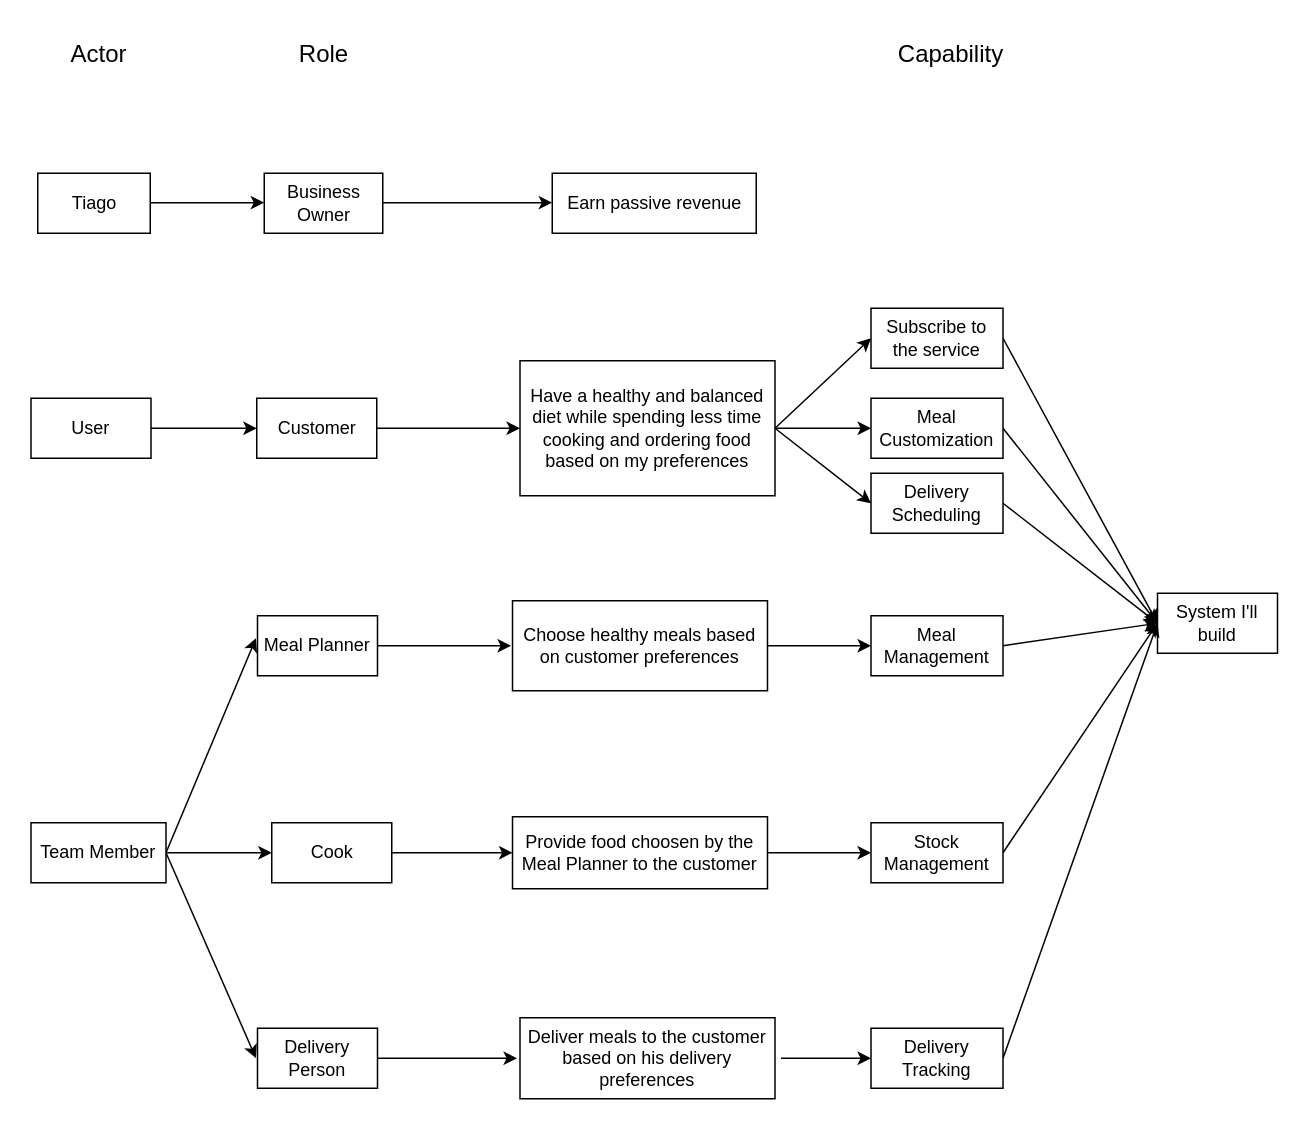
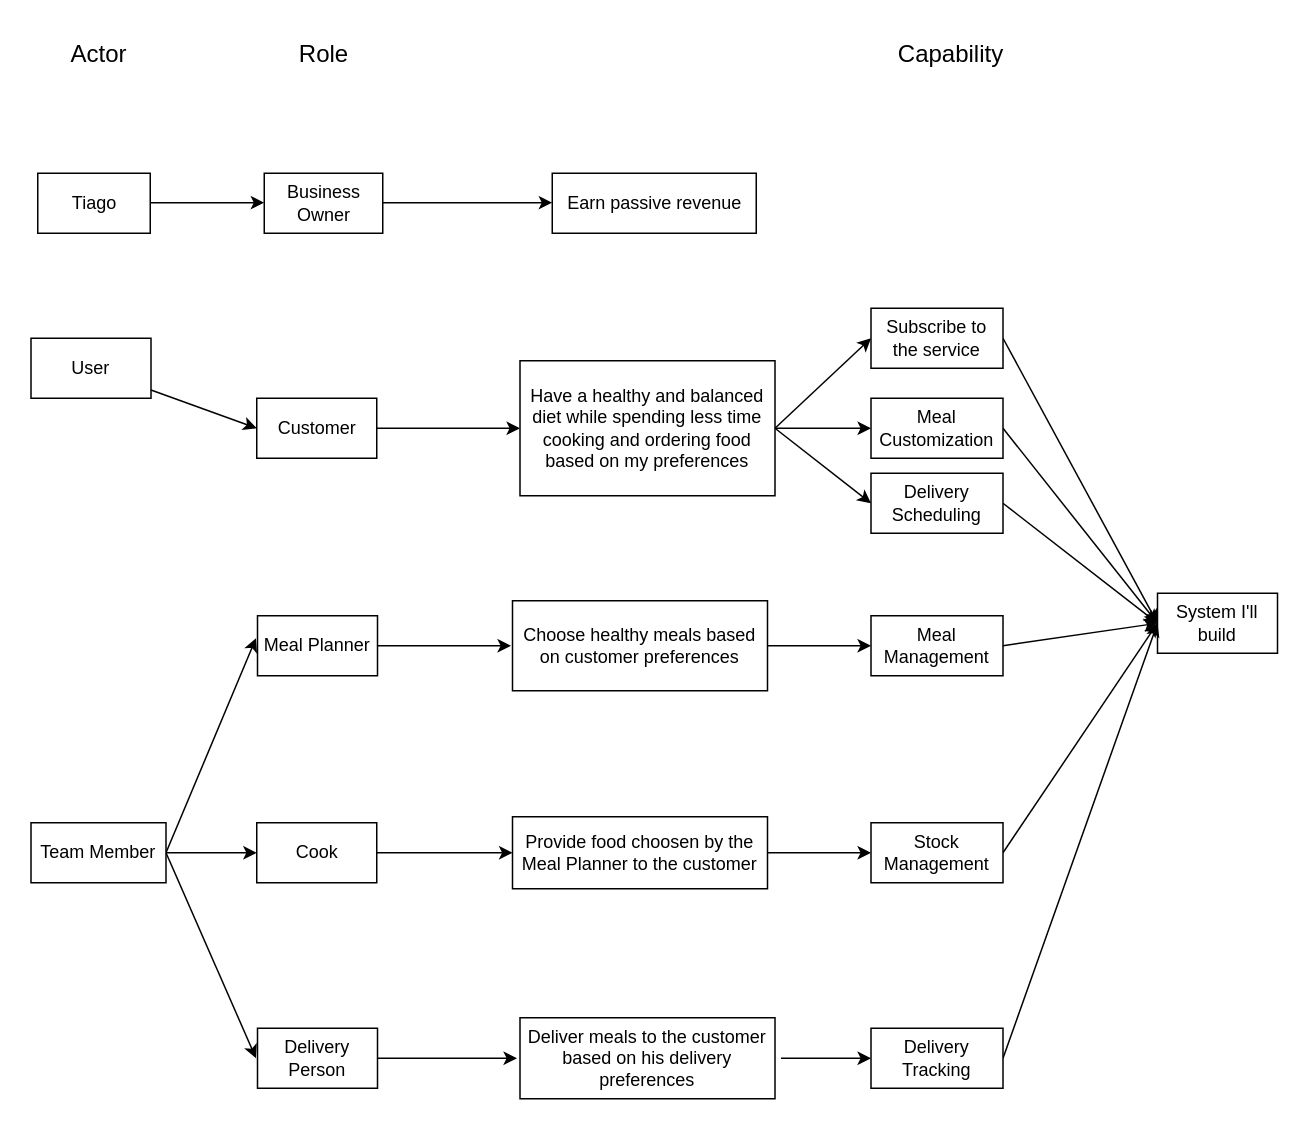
(91, 428) -> (91, 368)
(332, 853) -> (317, 853)
